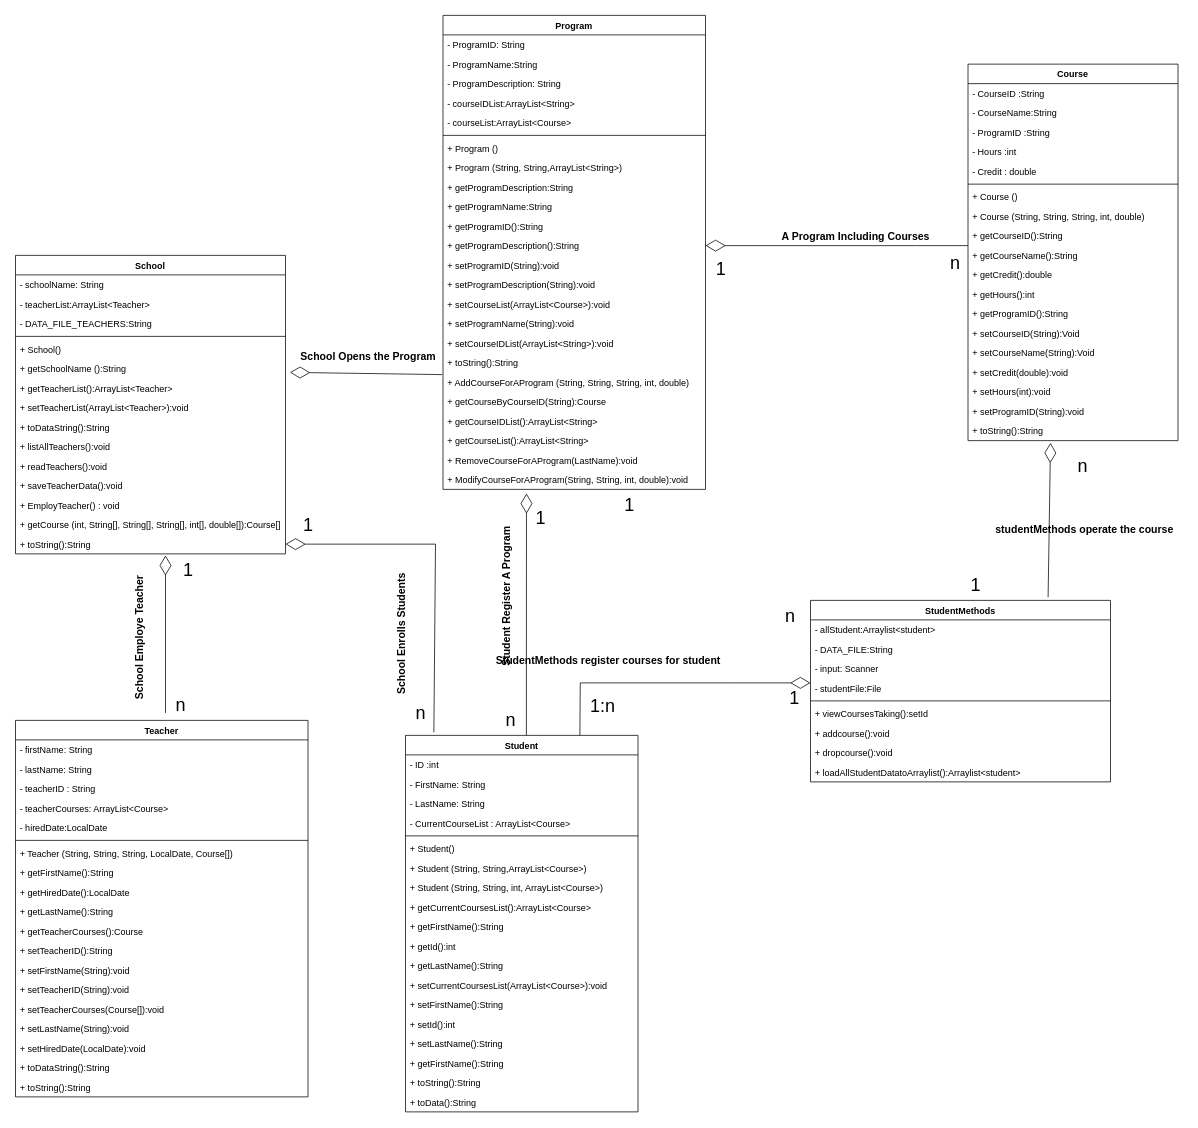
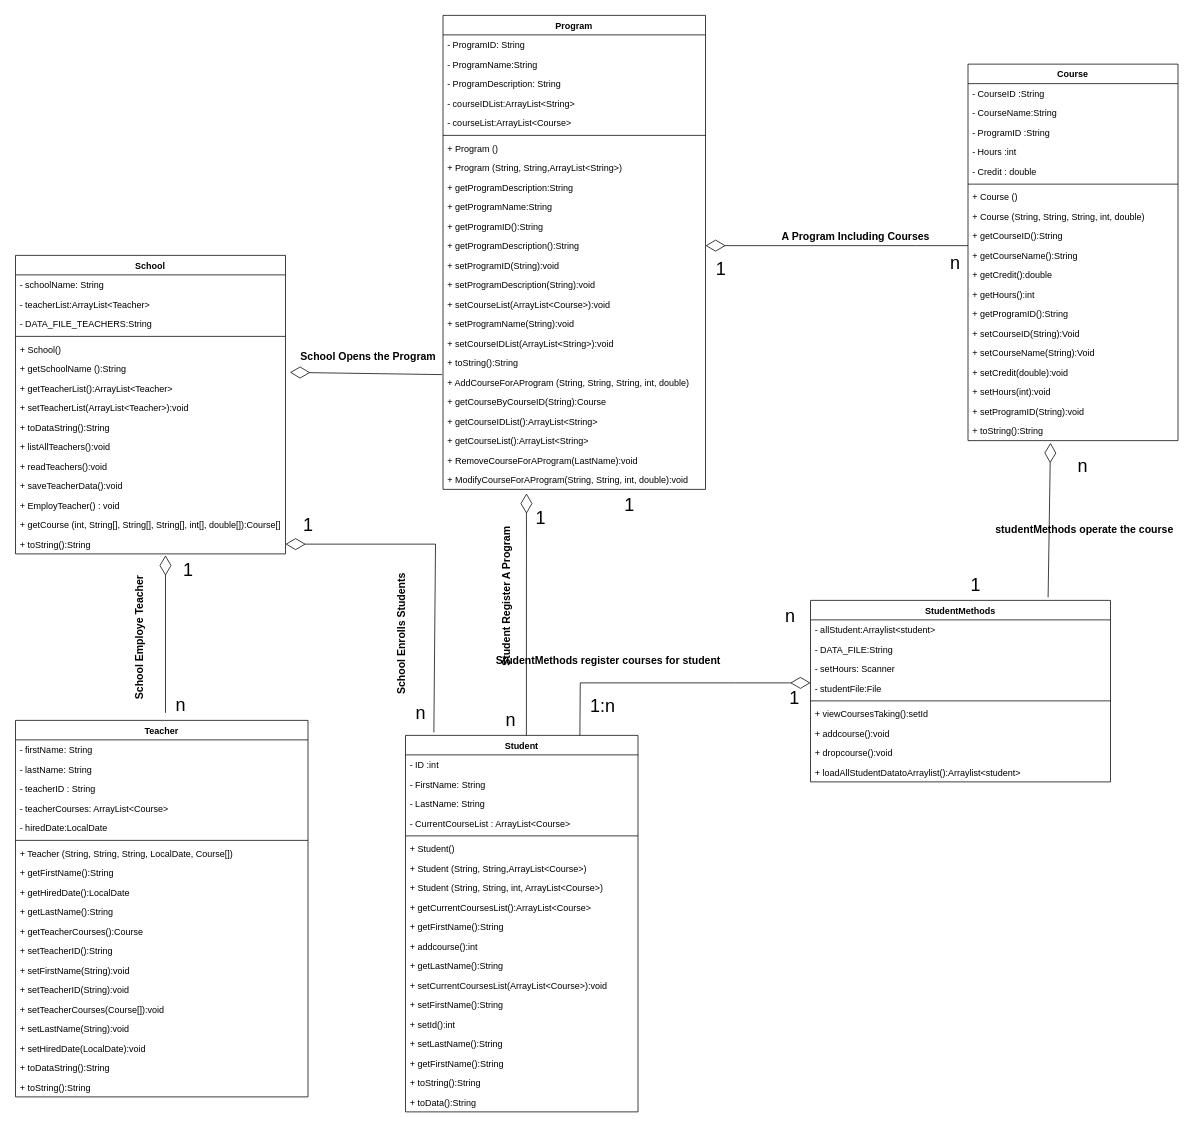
(850, 669) -> (859, 669)
(439, 947) -> (449, 947)
